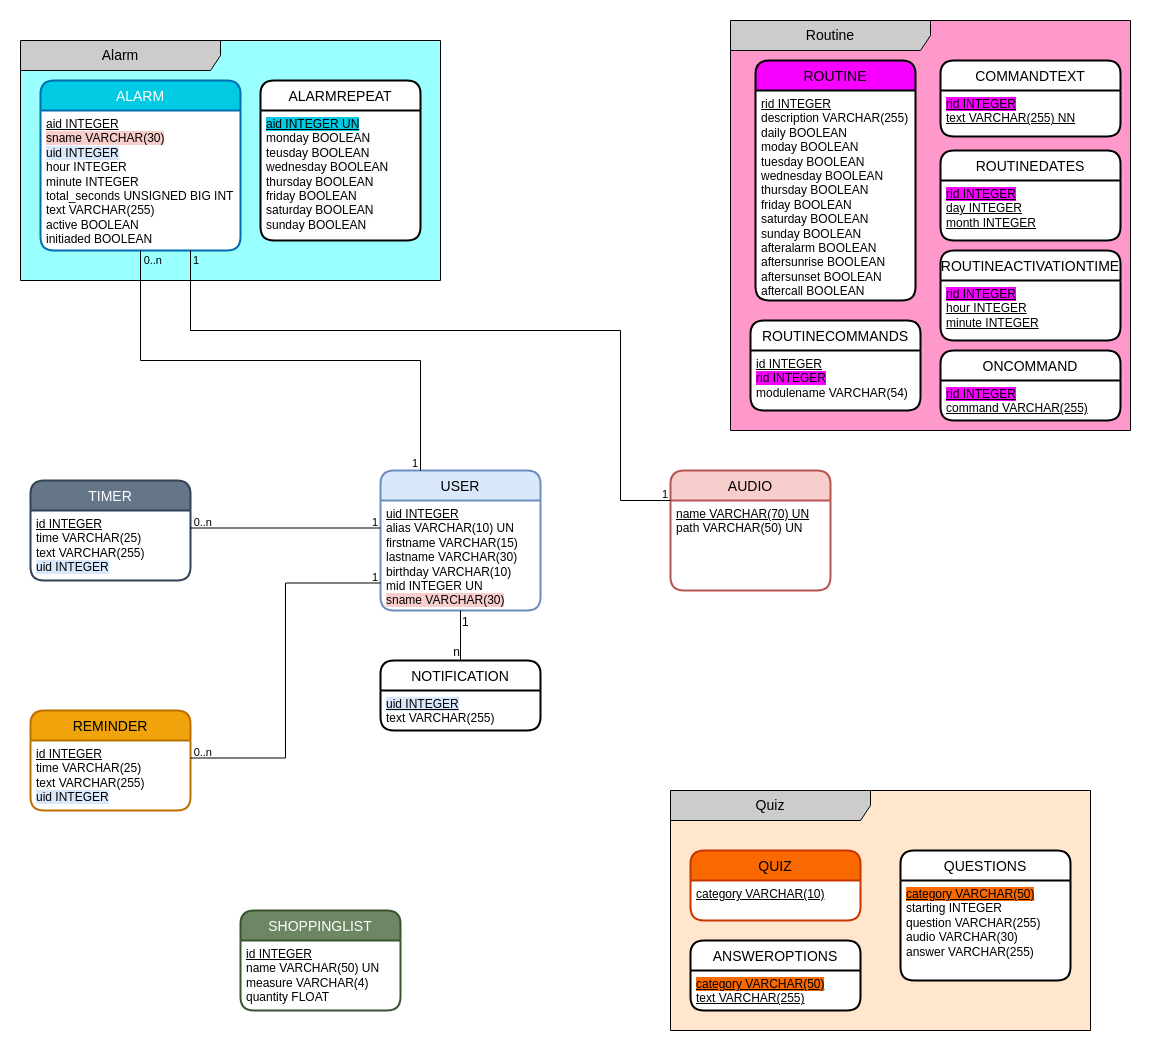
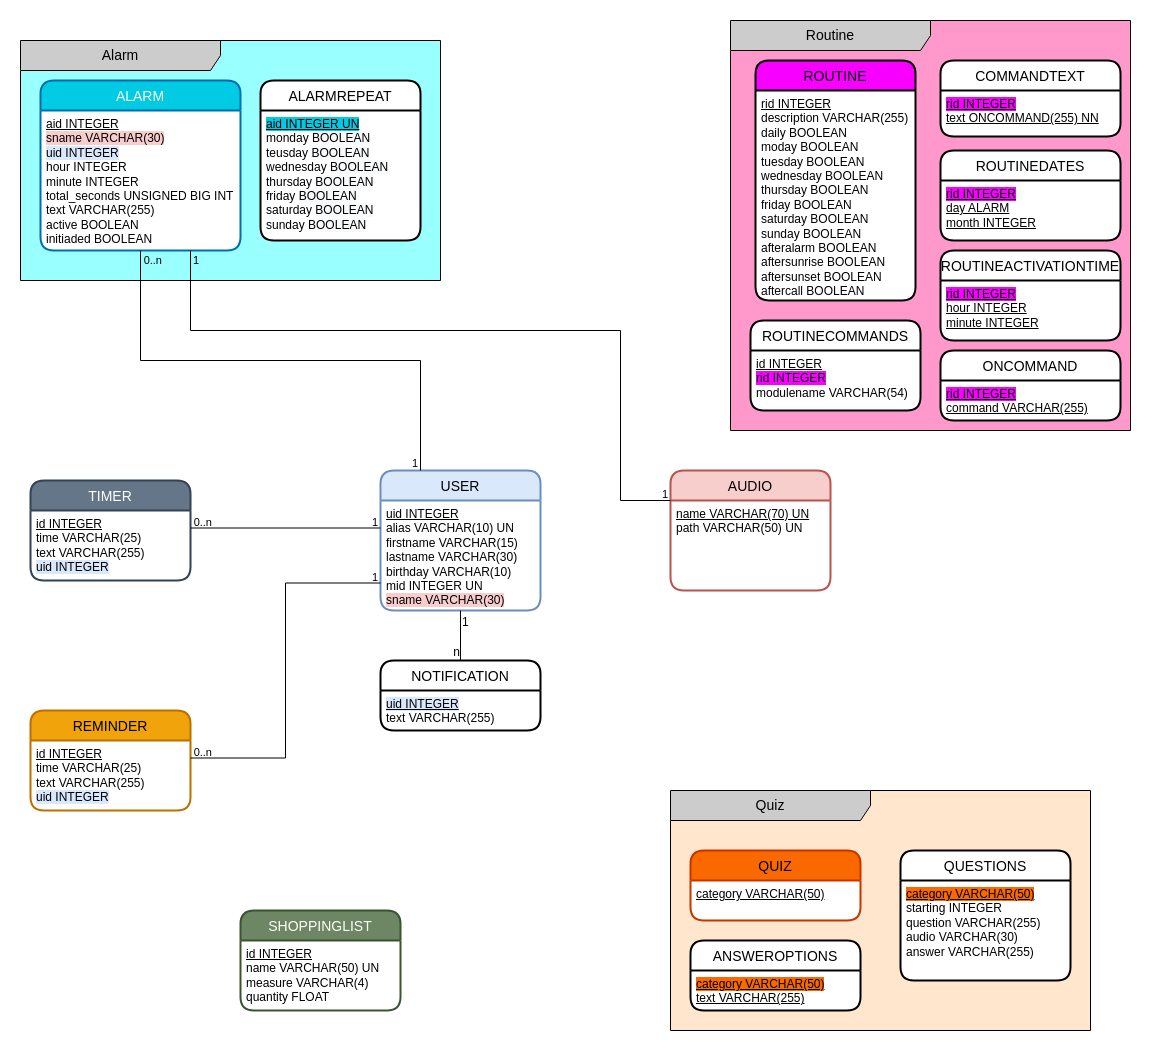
(1011, 112) -> (1017, 112)
(989, 209) -> (989, 209)
(762, 895) -> (762, 895)
